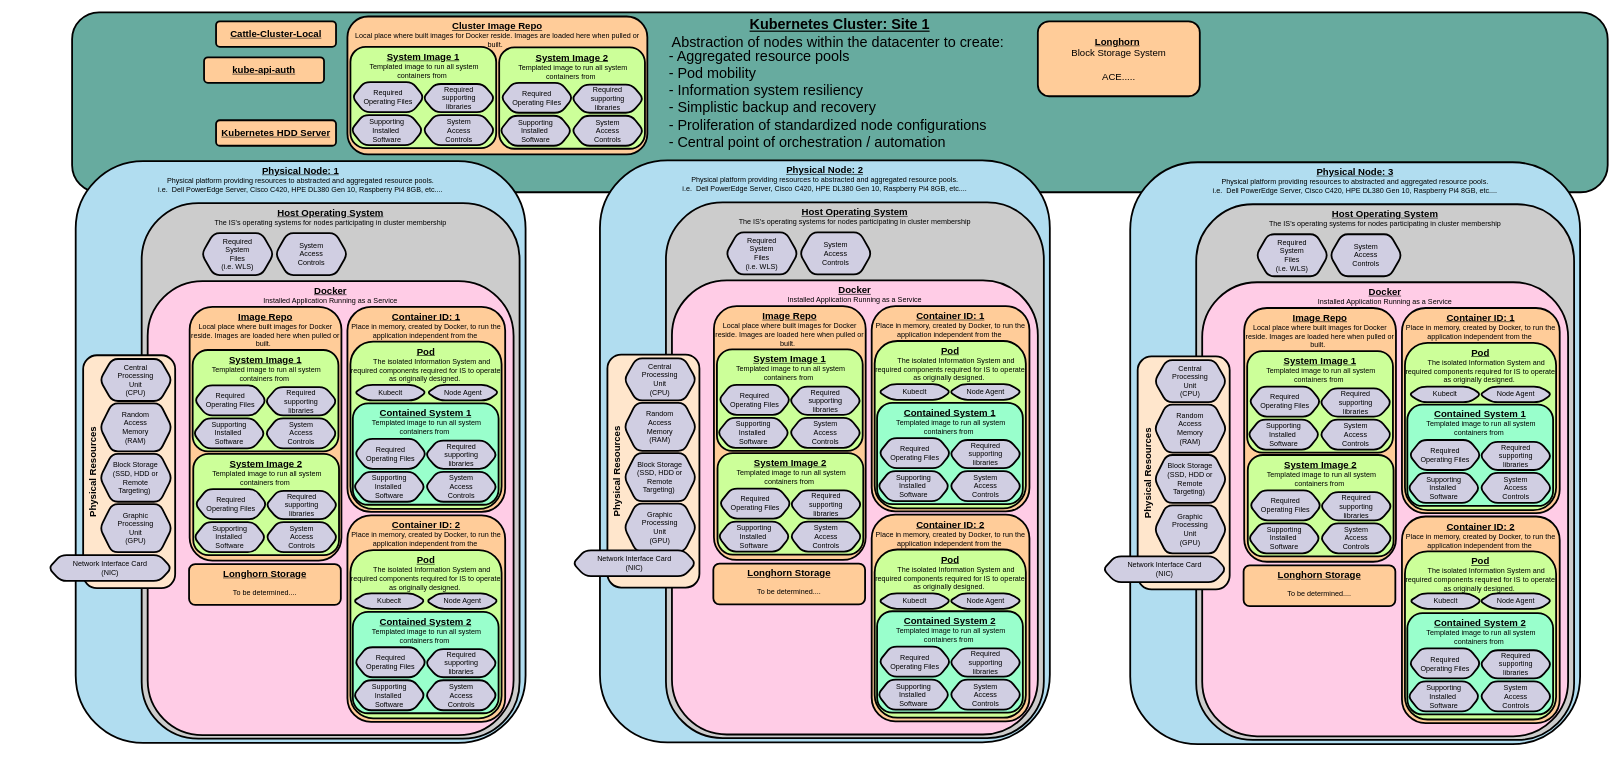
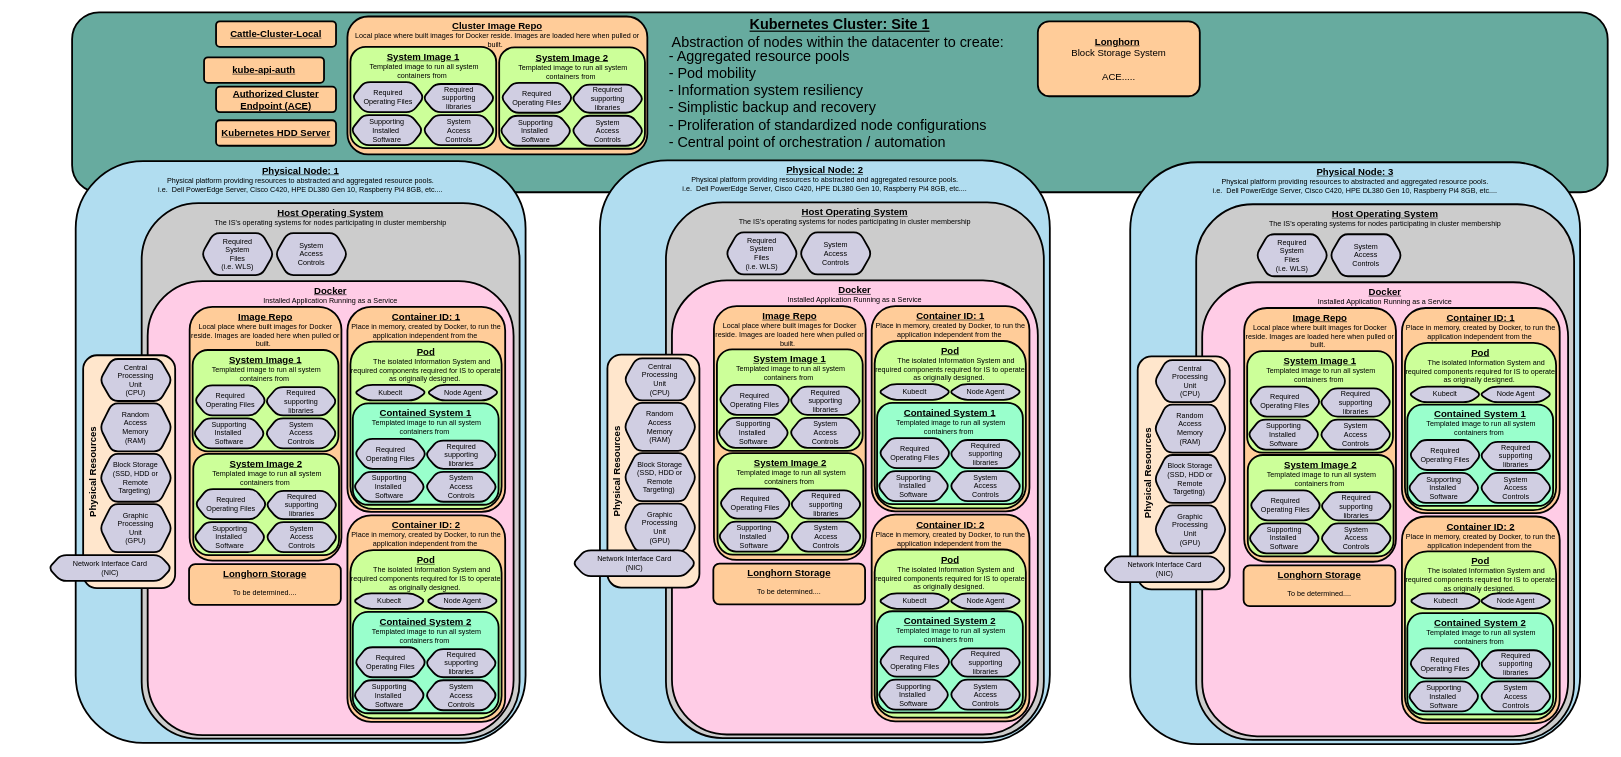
none -> (276, 99)
